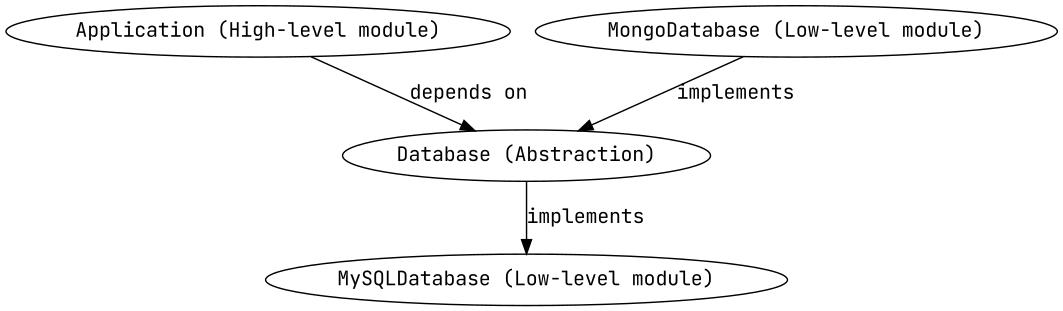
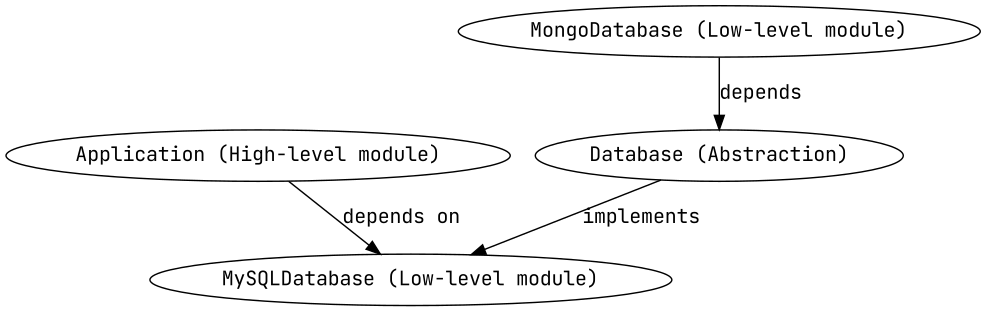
(386, 91) -> (329, 213)
(736, 94) -> (761, 94)
